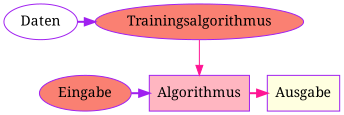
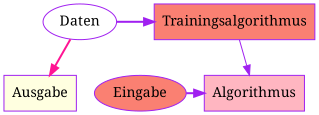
(199, 22) -> (235, 22)
(199, 53) -> (243, 53)
(253, 93) -> (63, 53)
